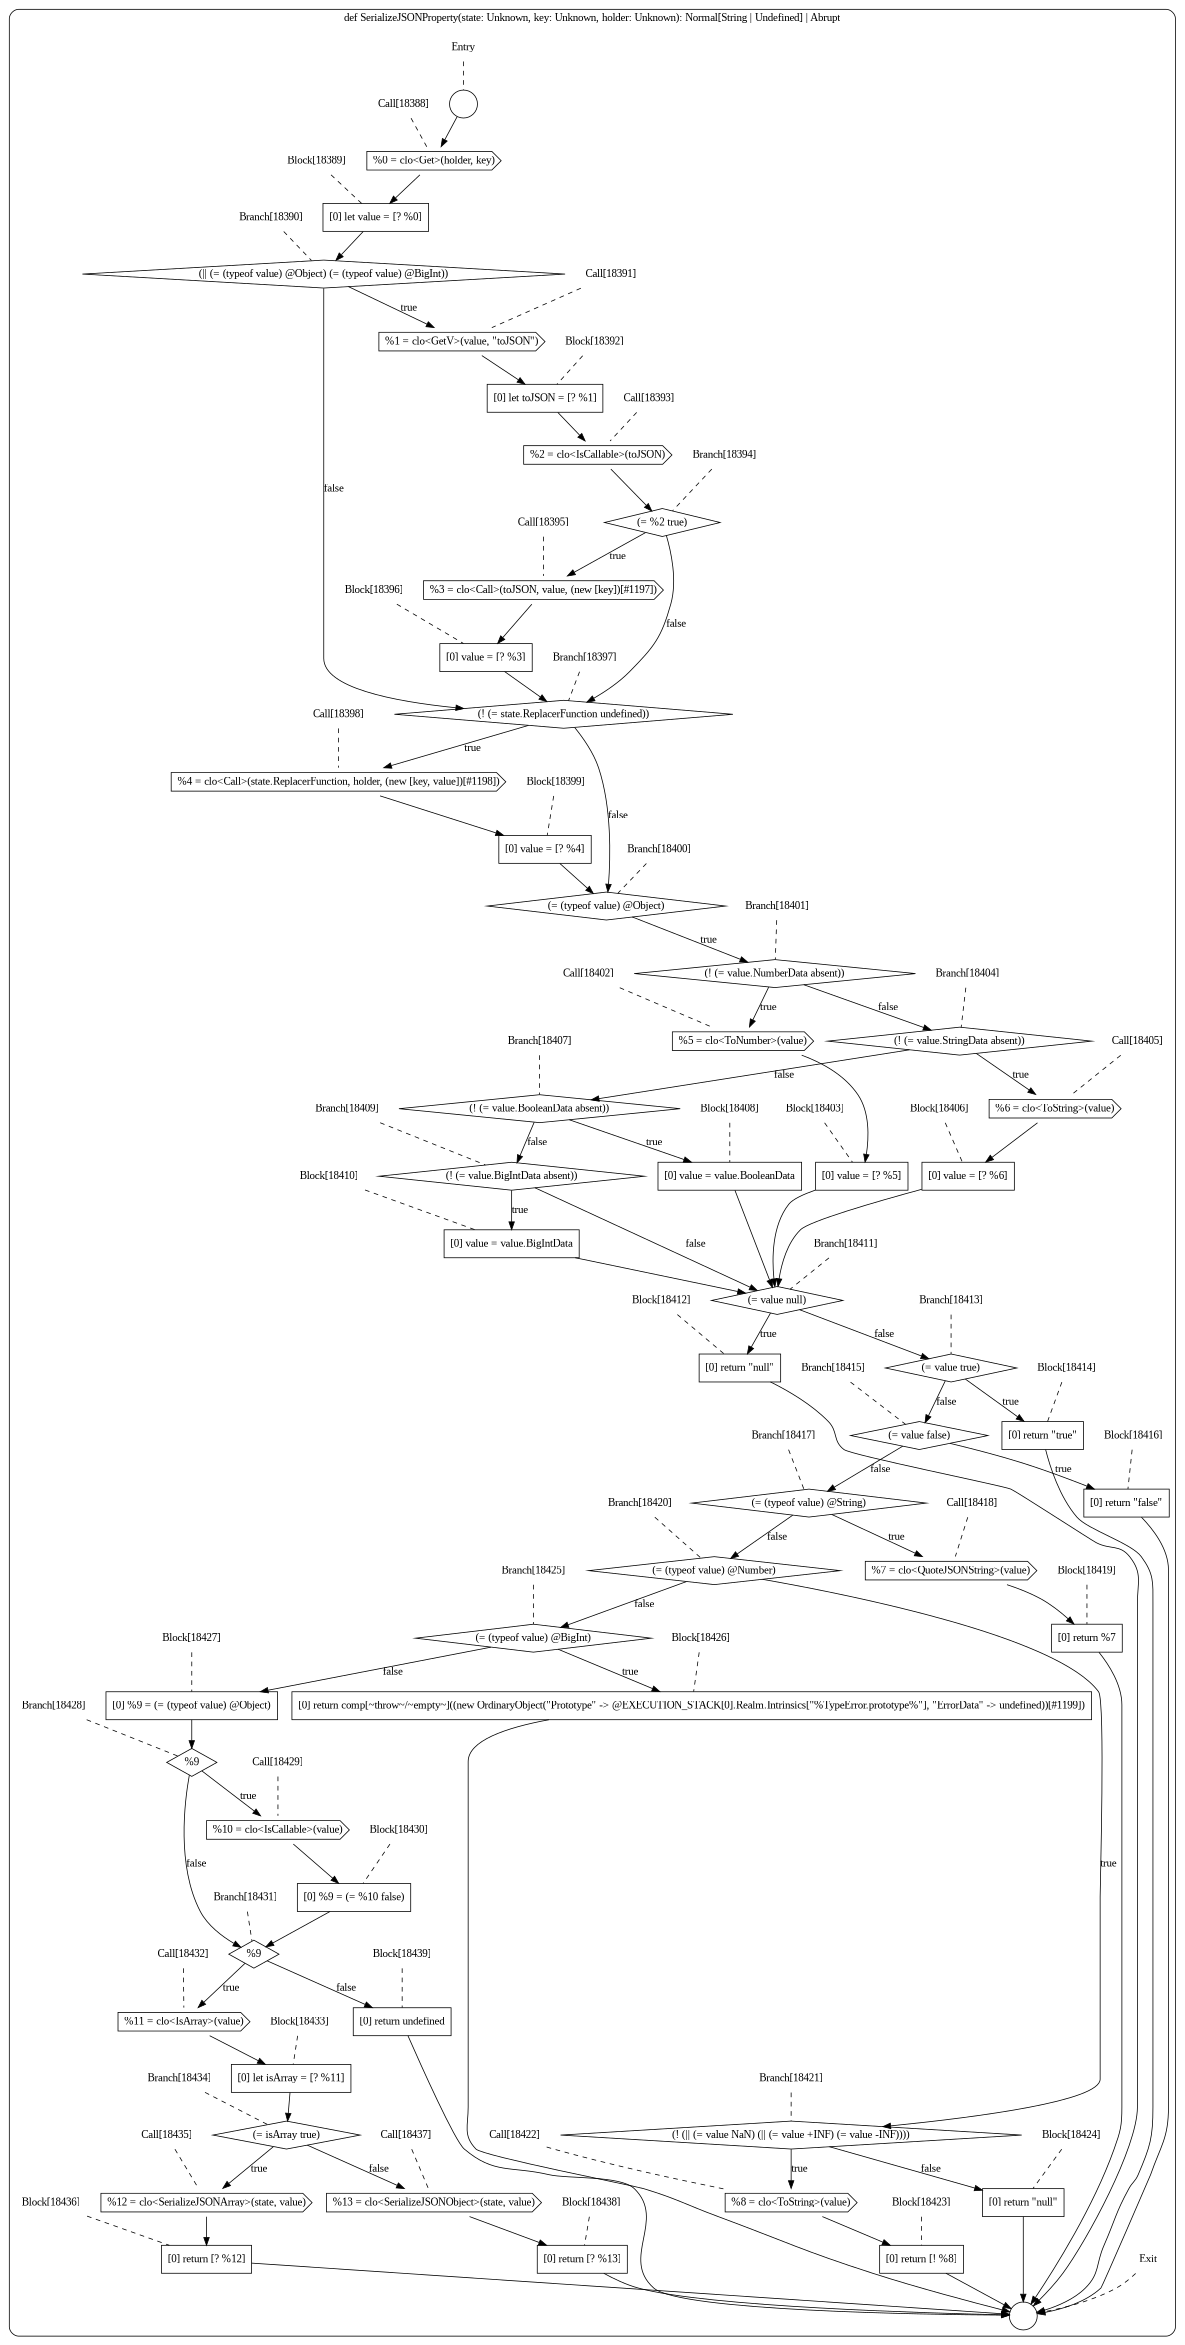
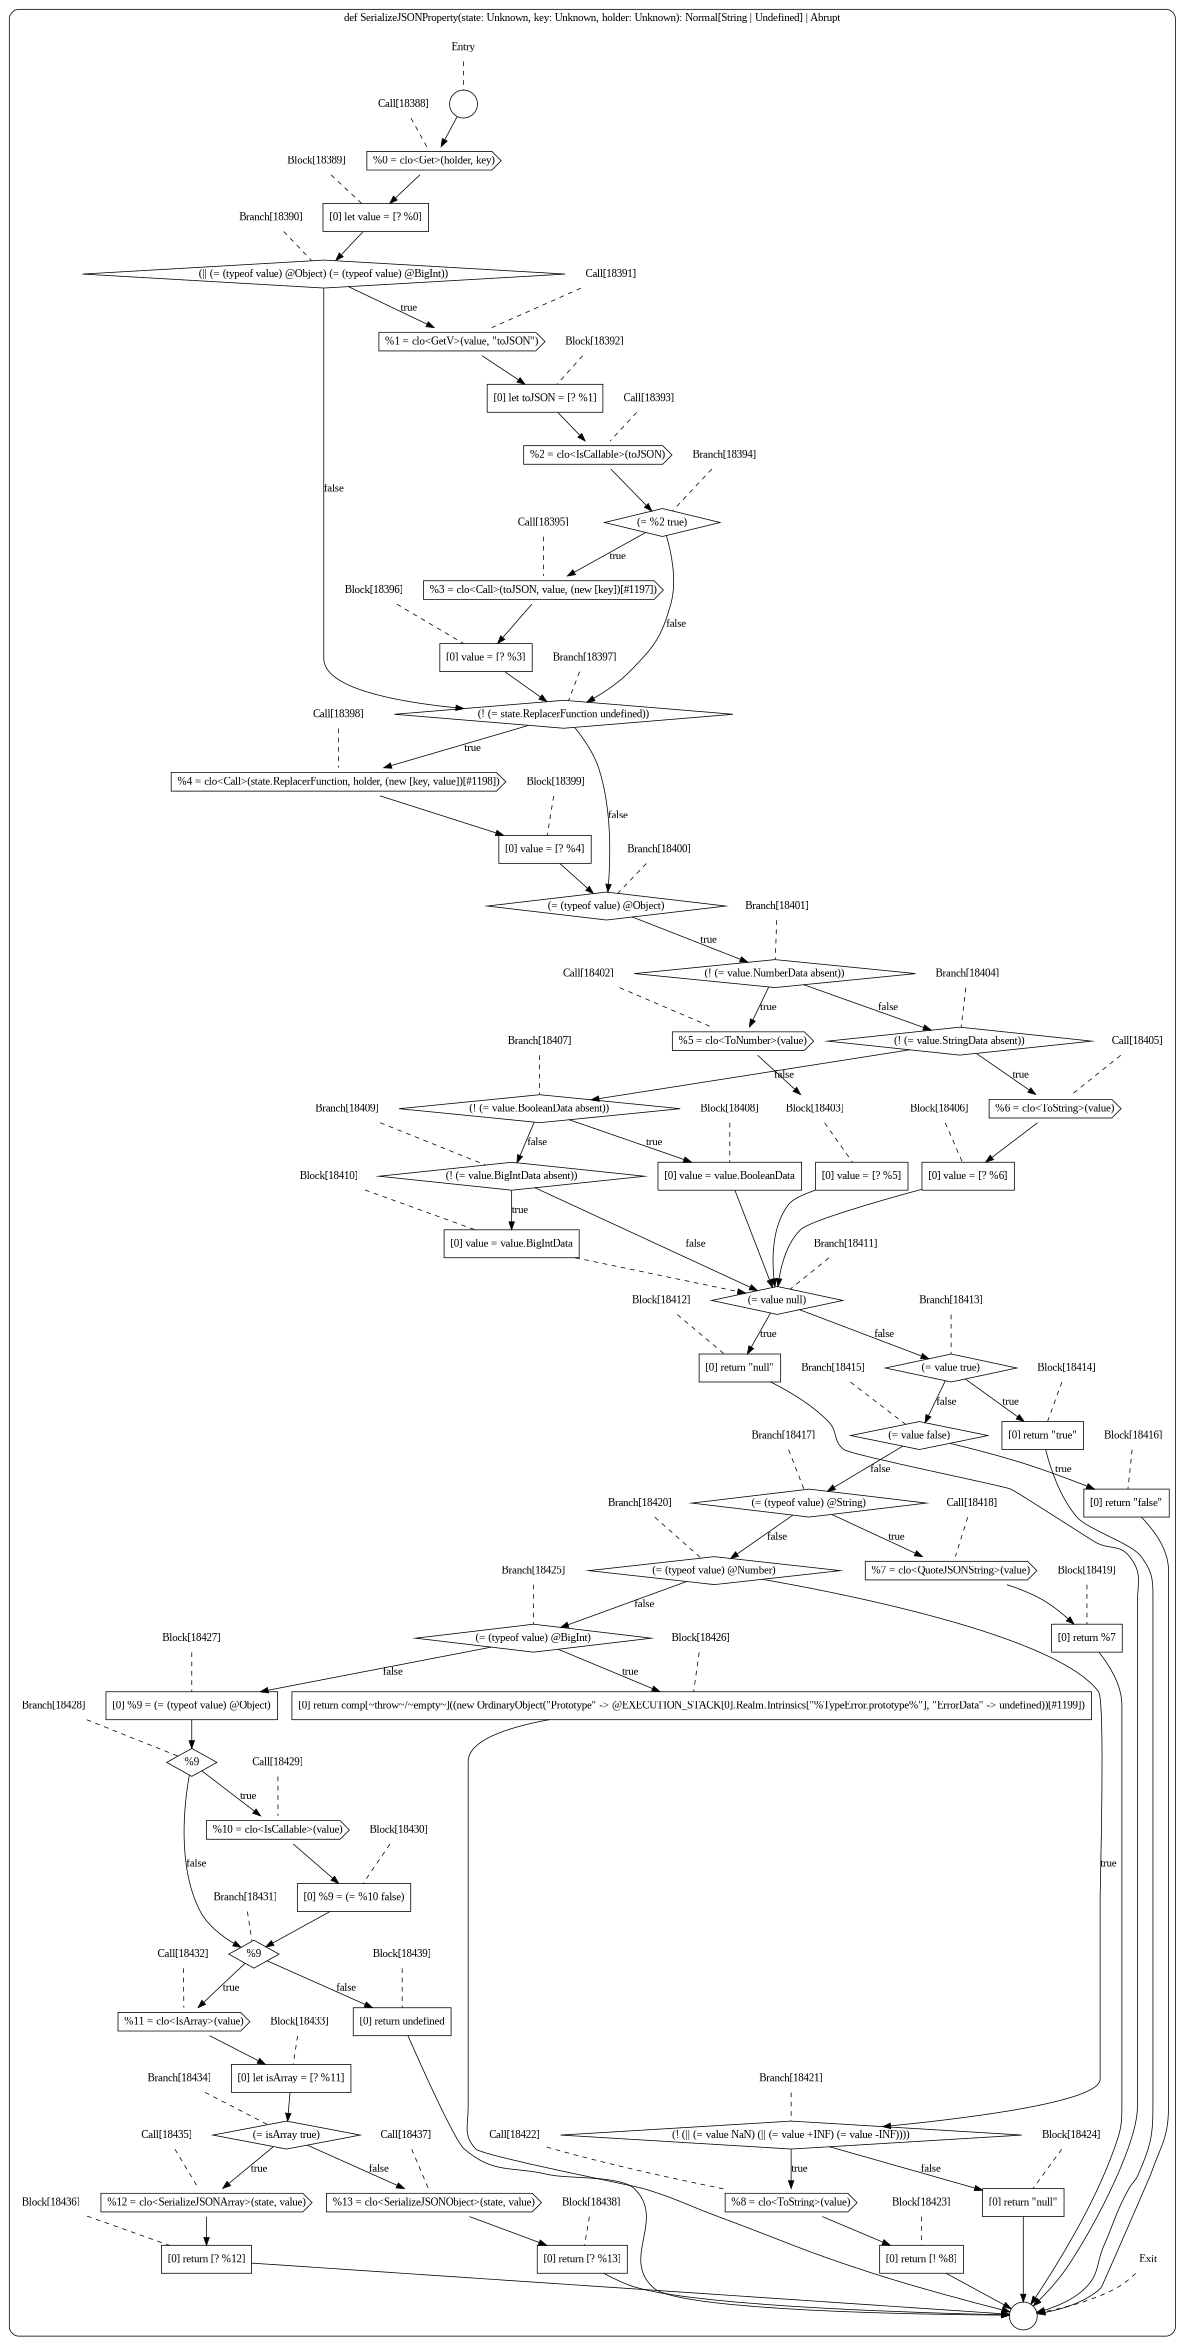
(855, 1091) -> (780, 1076)
(657, 1275) -> (657, 1275)
